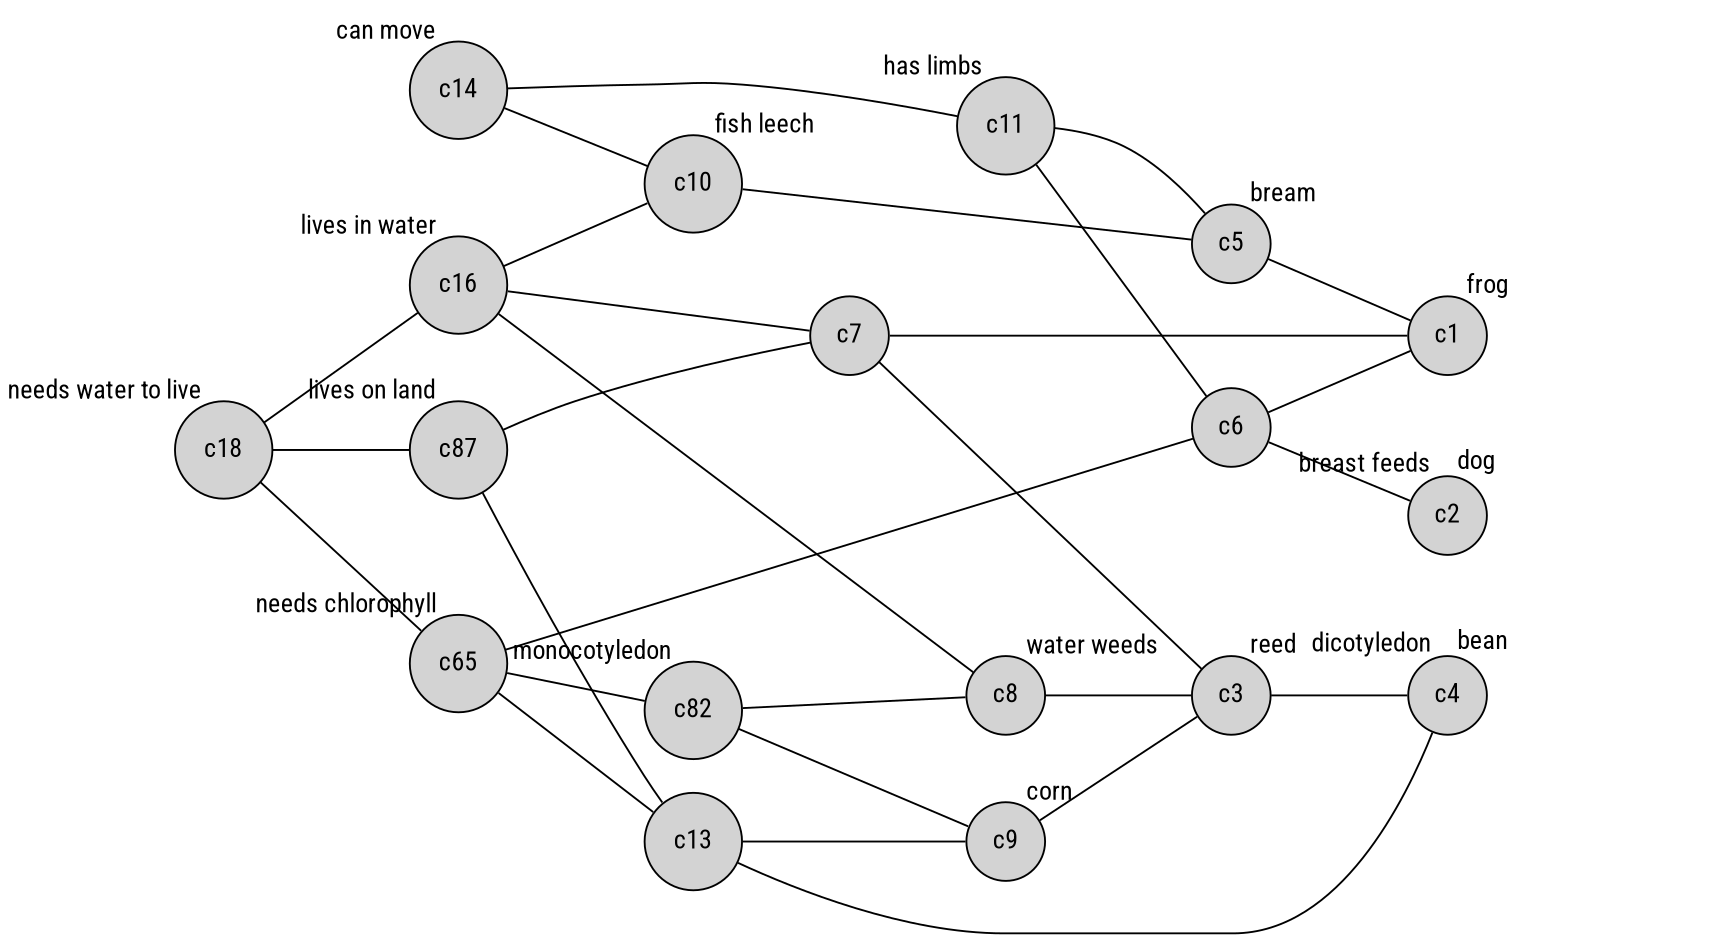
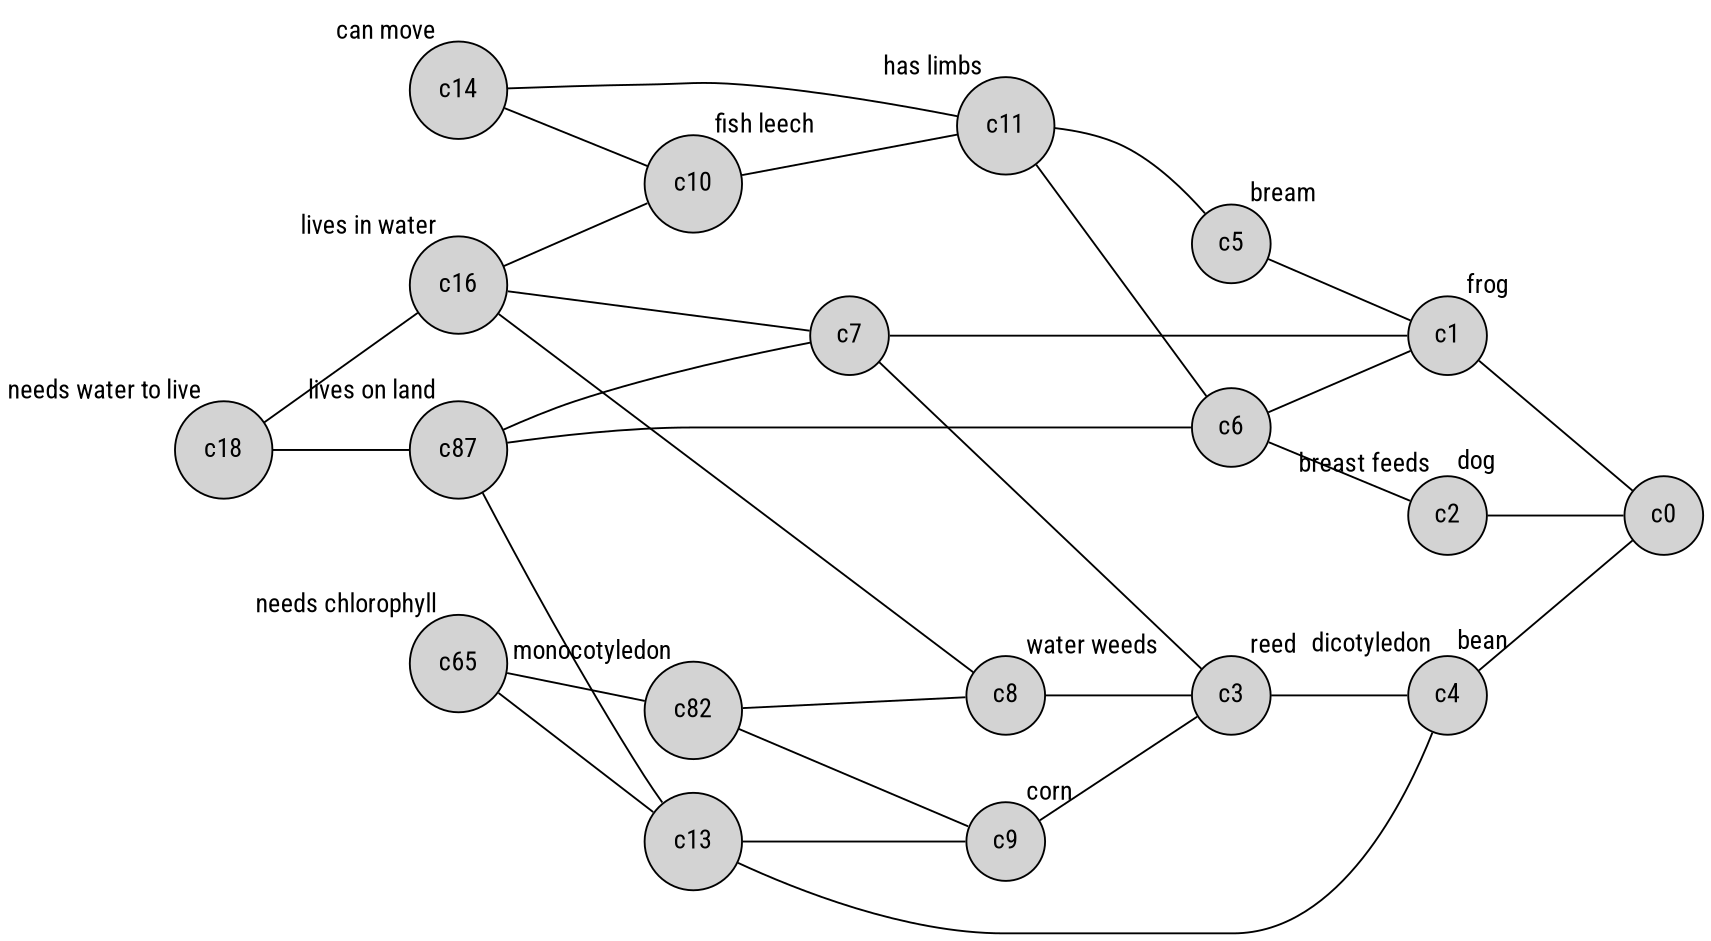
(967, 214) -> (850, 155)
none -> (1664, 516)
(849, 544) -> (849, 427)
(341, 557) -> none
